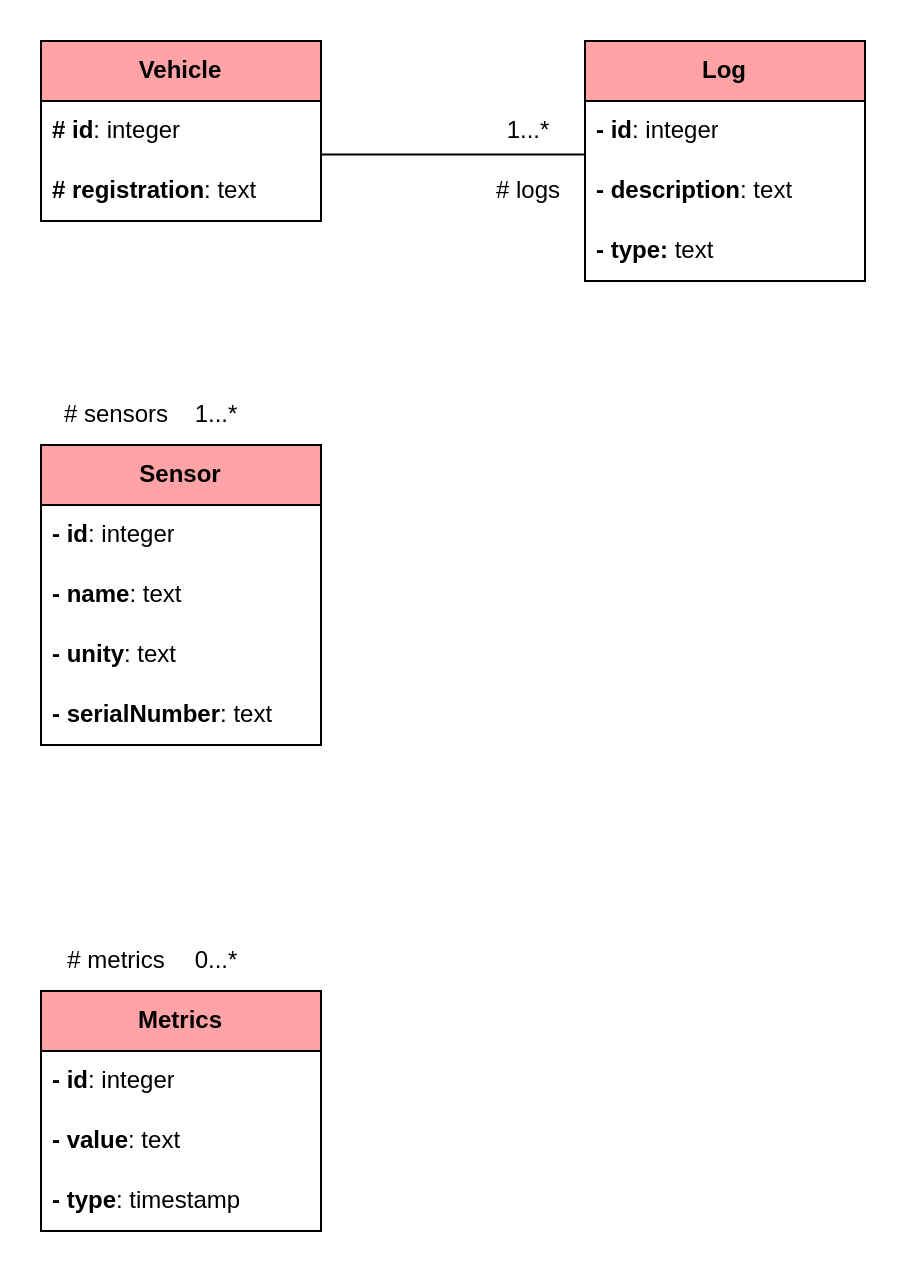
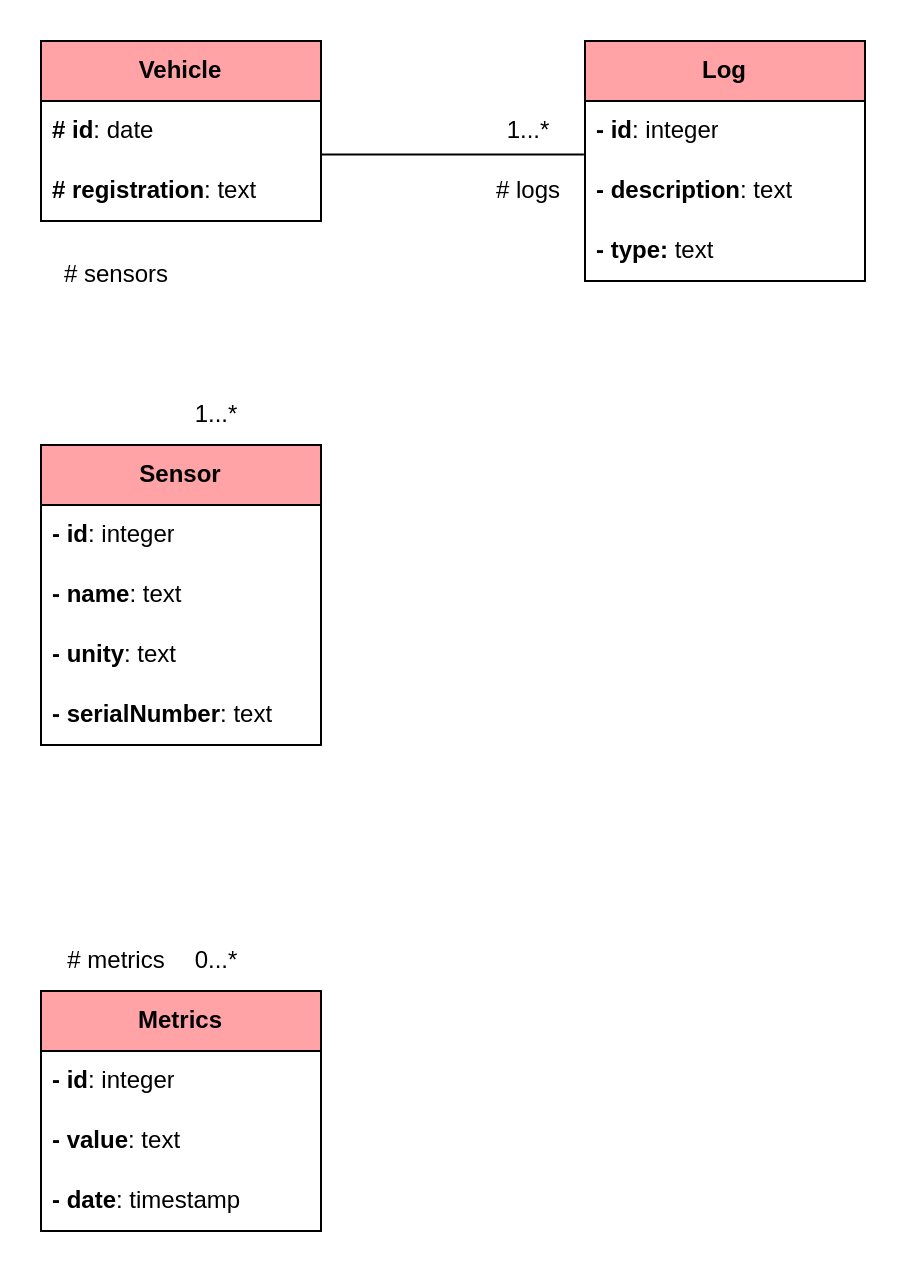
(125, 131) -> (108, 131)
(117, 415) -> (117, 275)
(155, 1201) -> (155, 1201)
